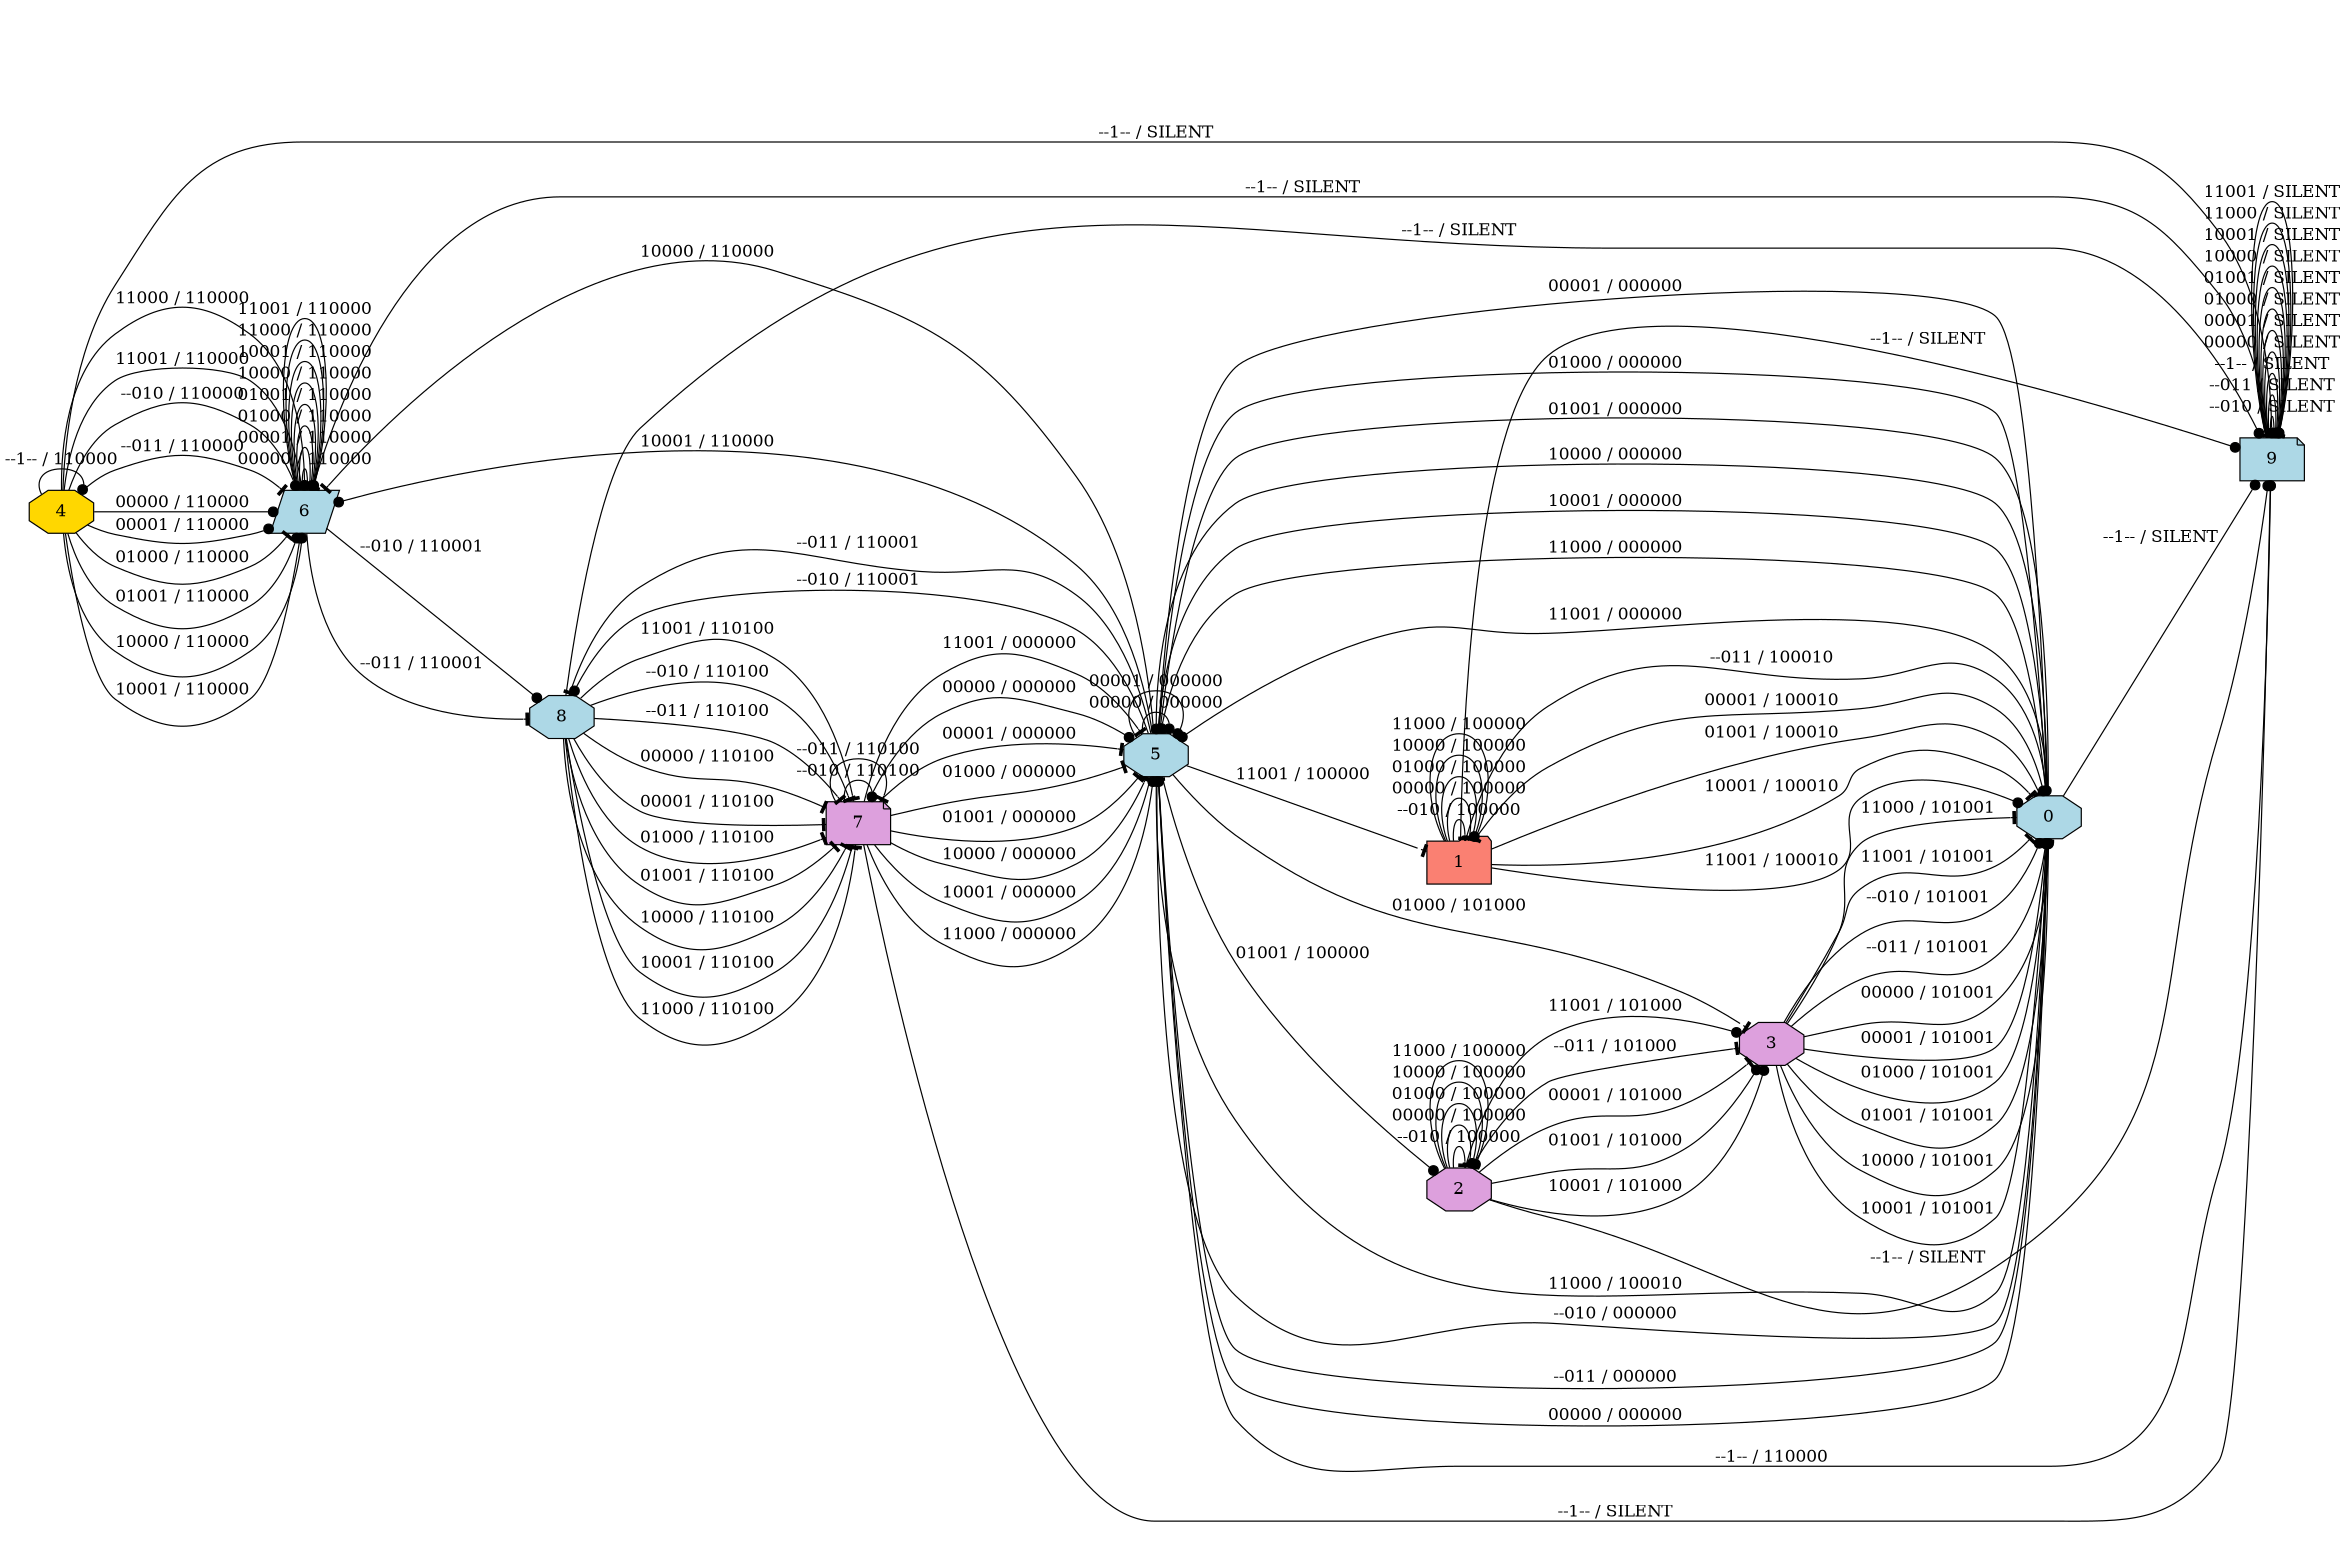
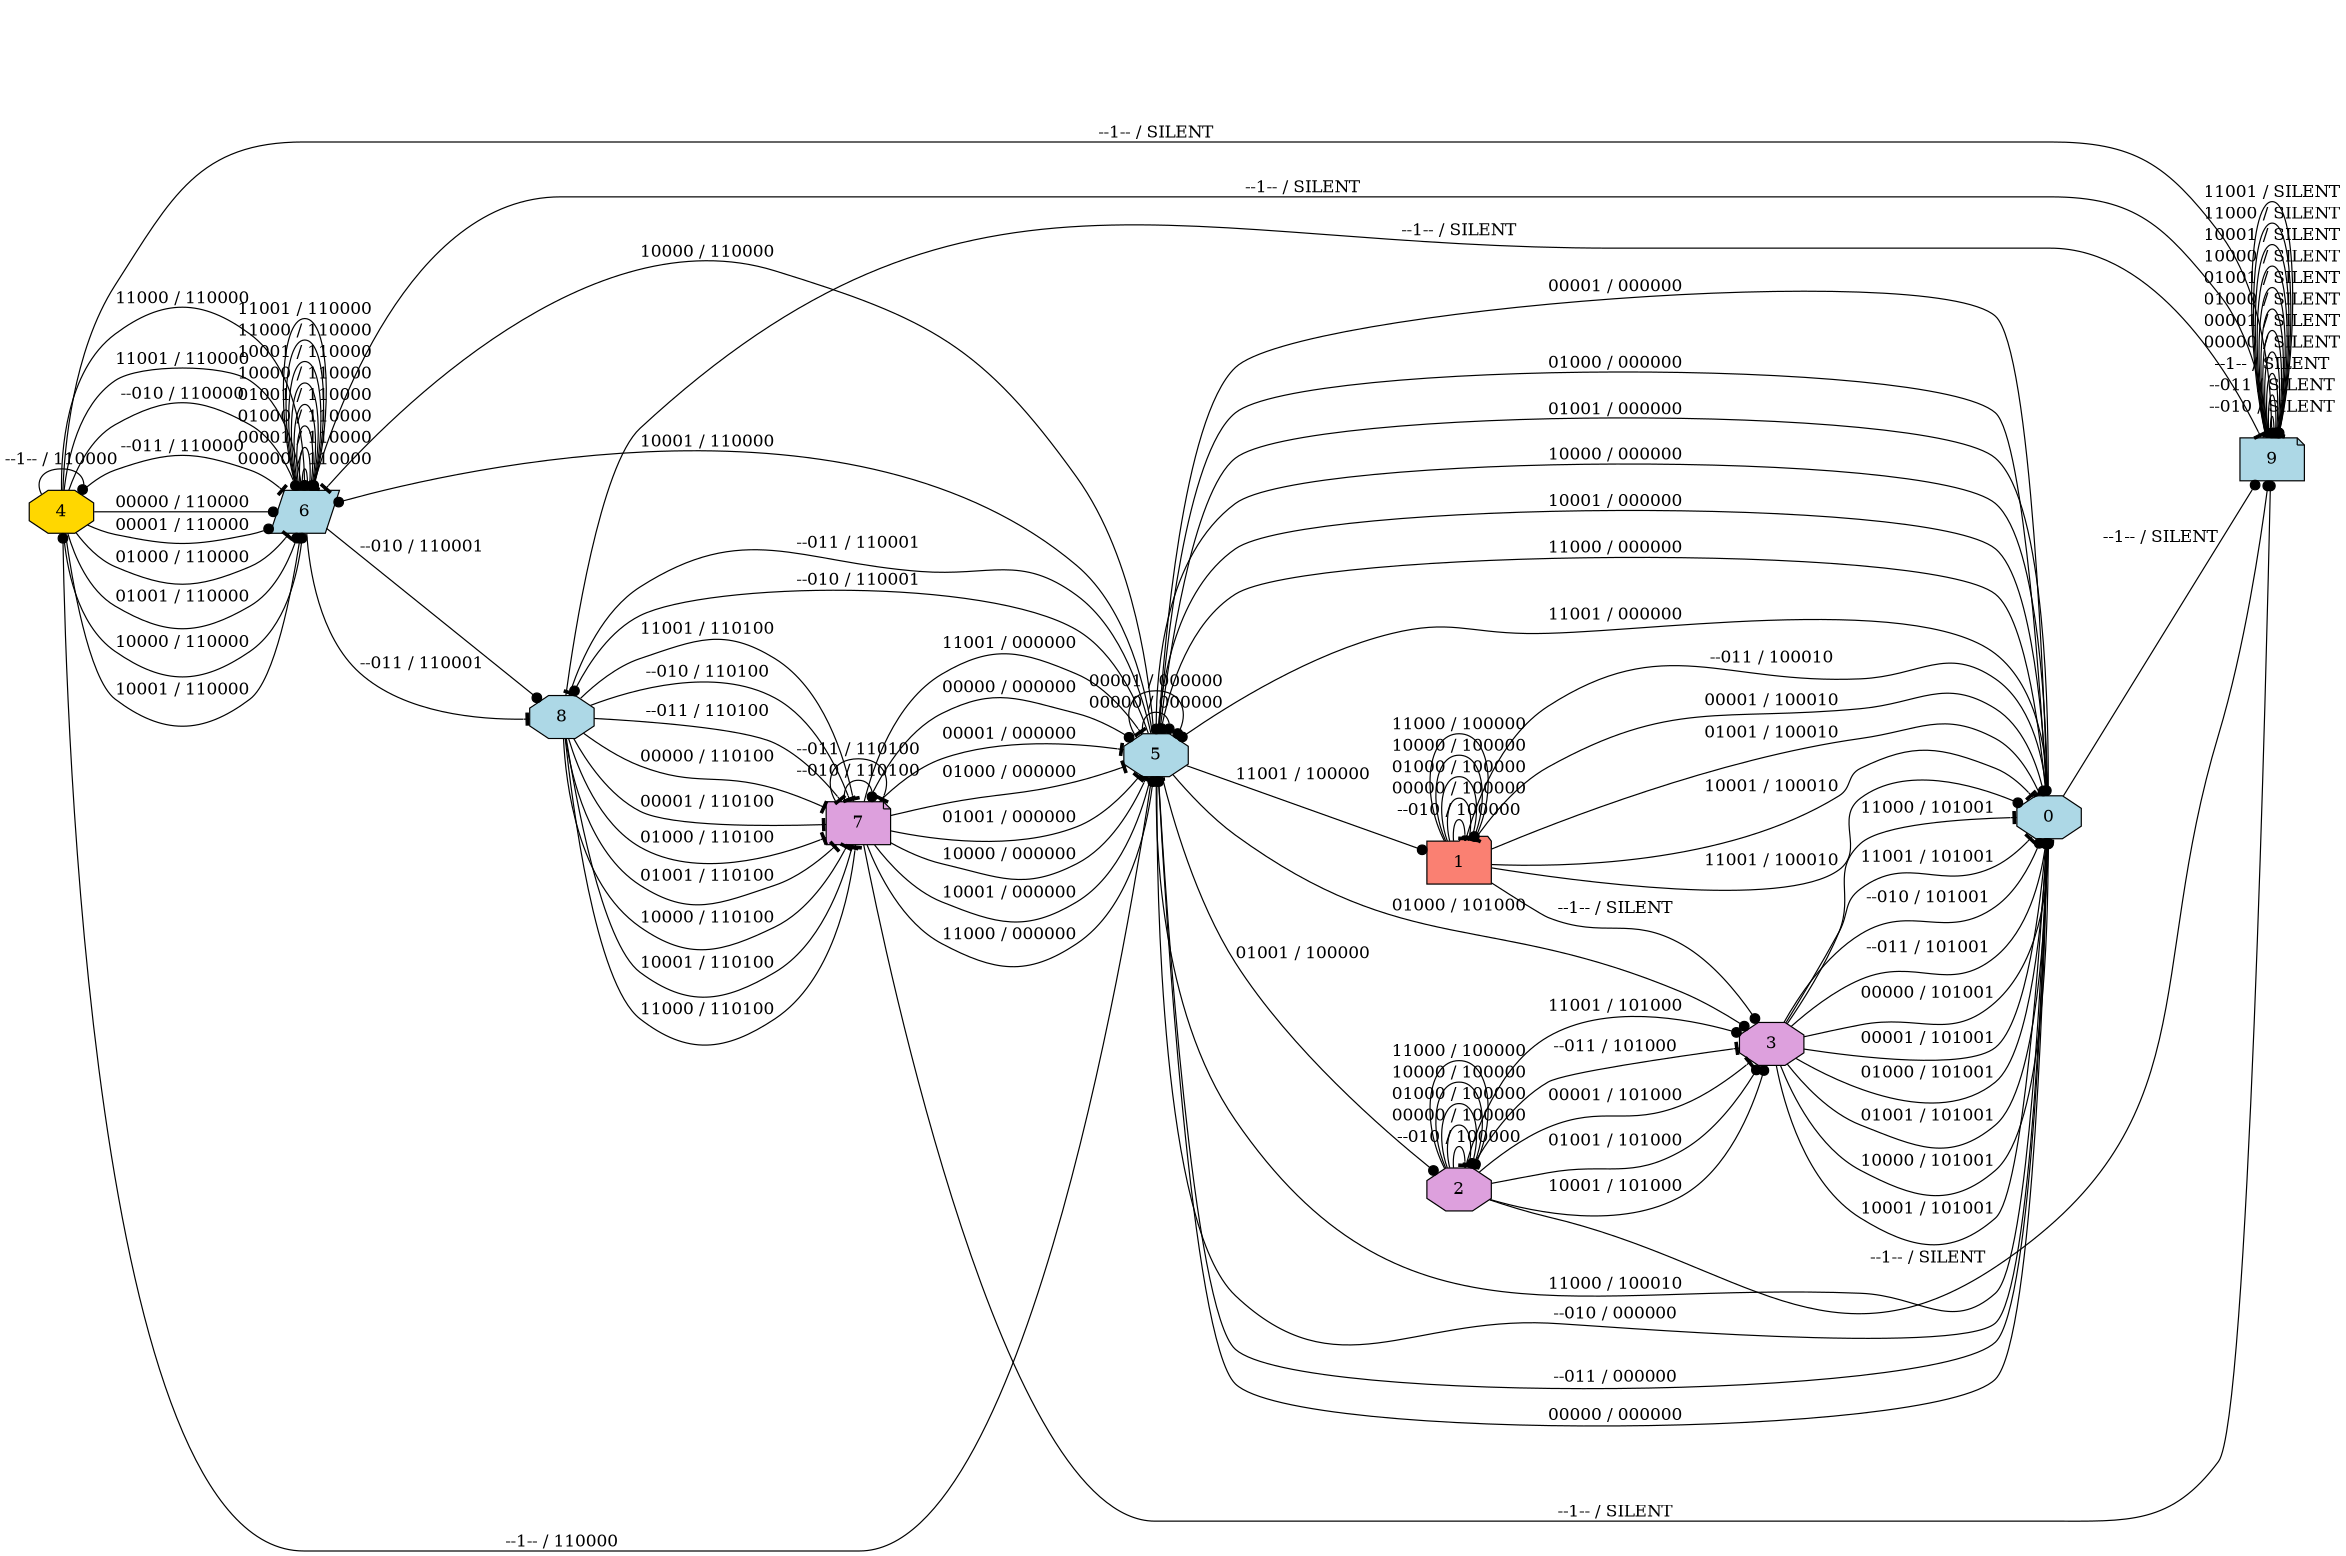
(1324, 234) -> (1324, 234)
(1644, 329) -> (1633, 929)
(1302, 807) -> (1302, 807)
(1442, 928) -> (1442, 928)
(1840, 1466) -> (471, 1551)
